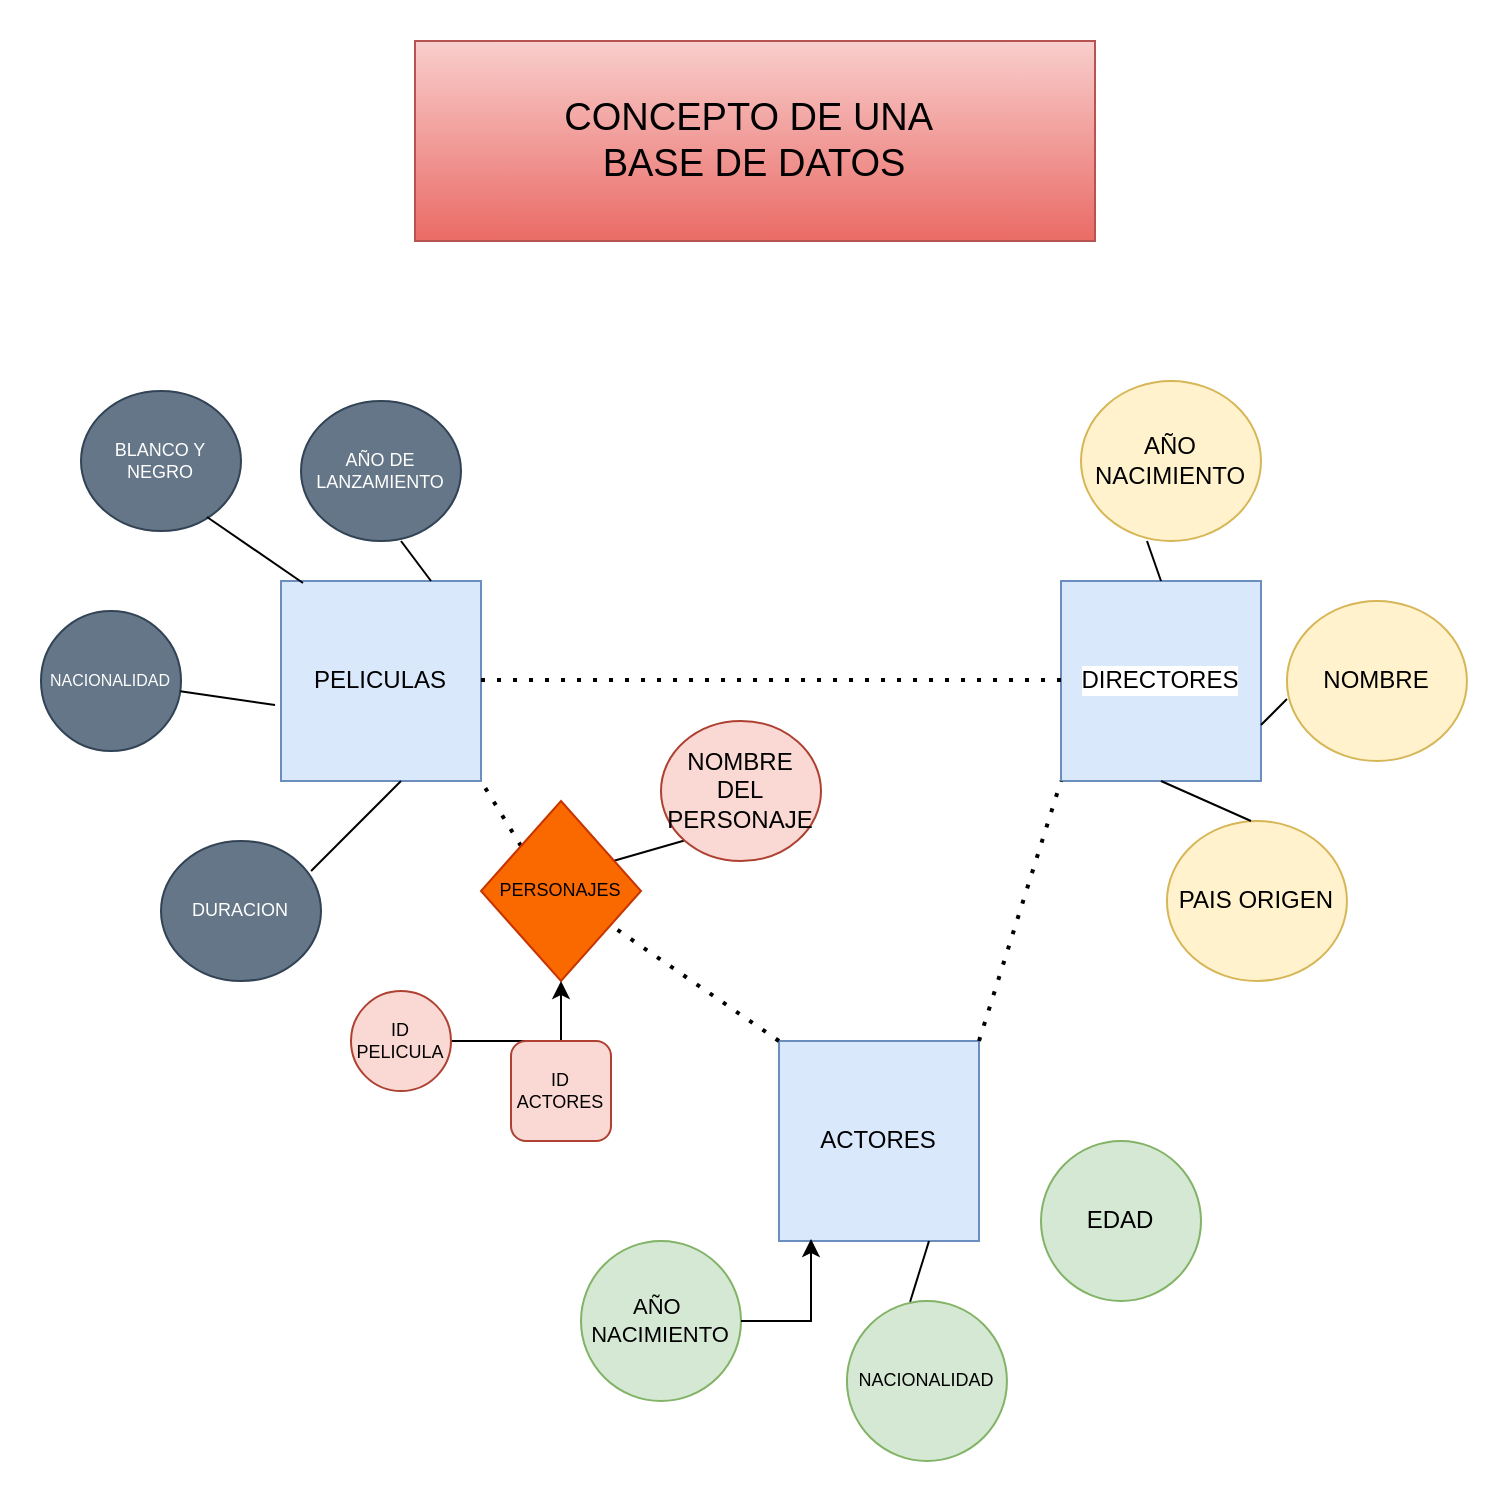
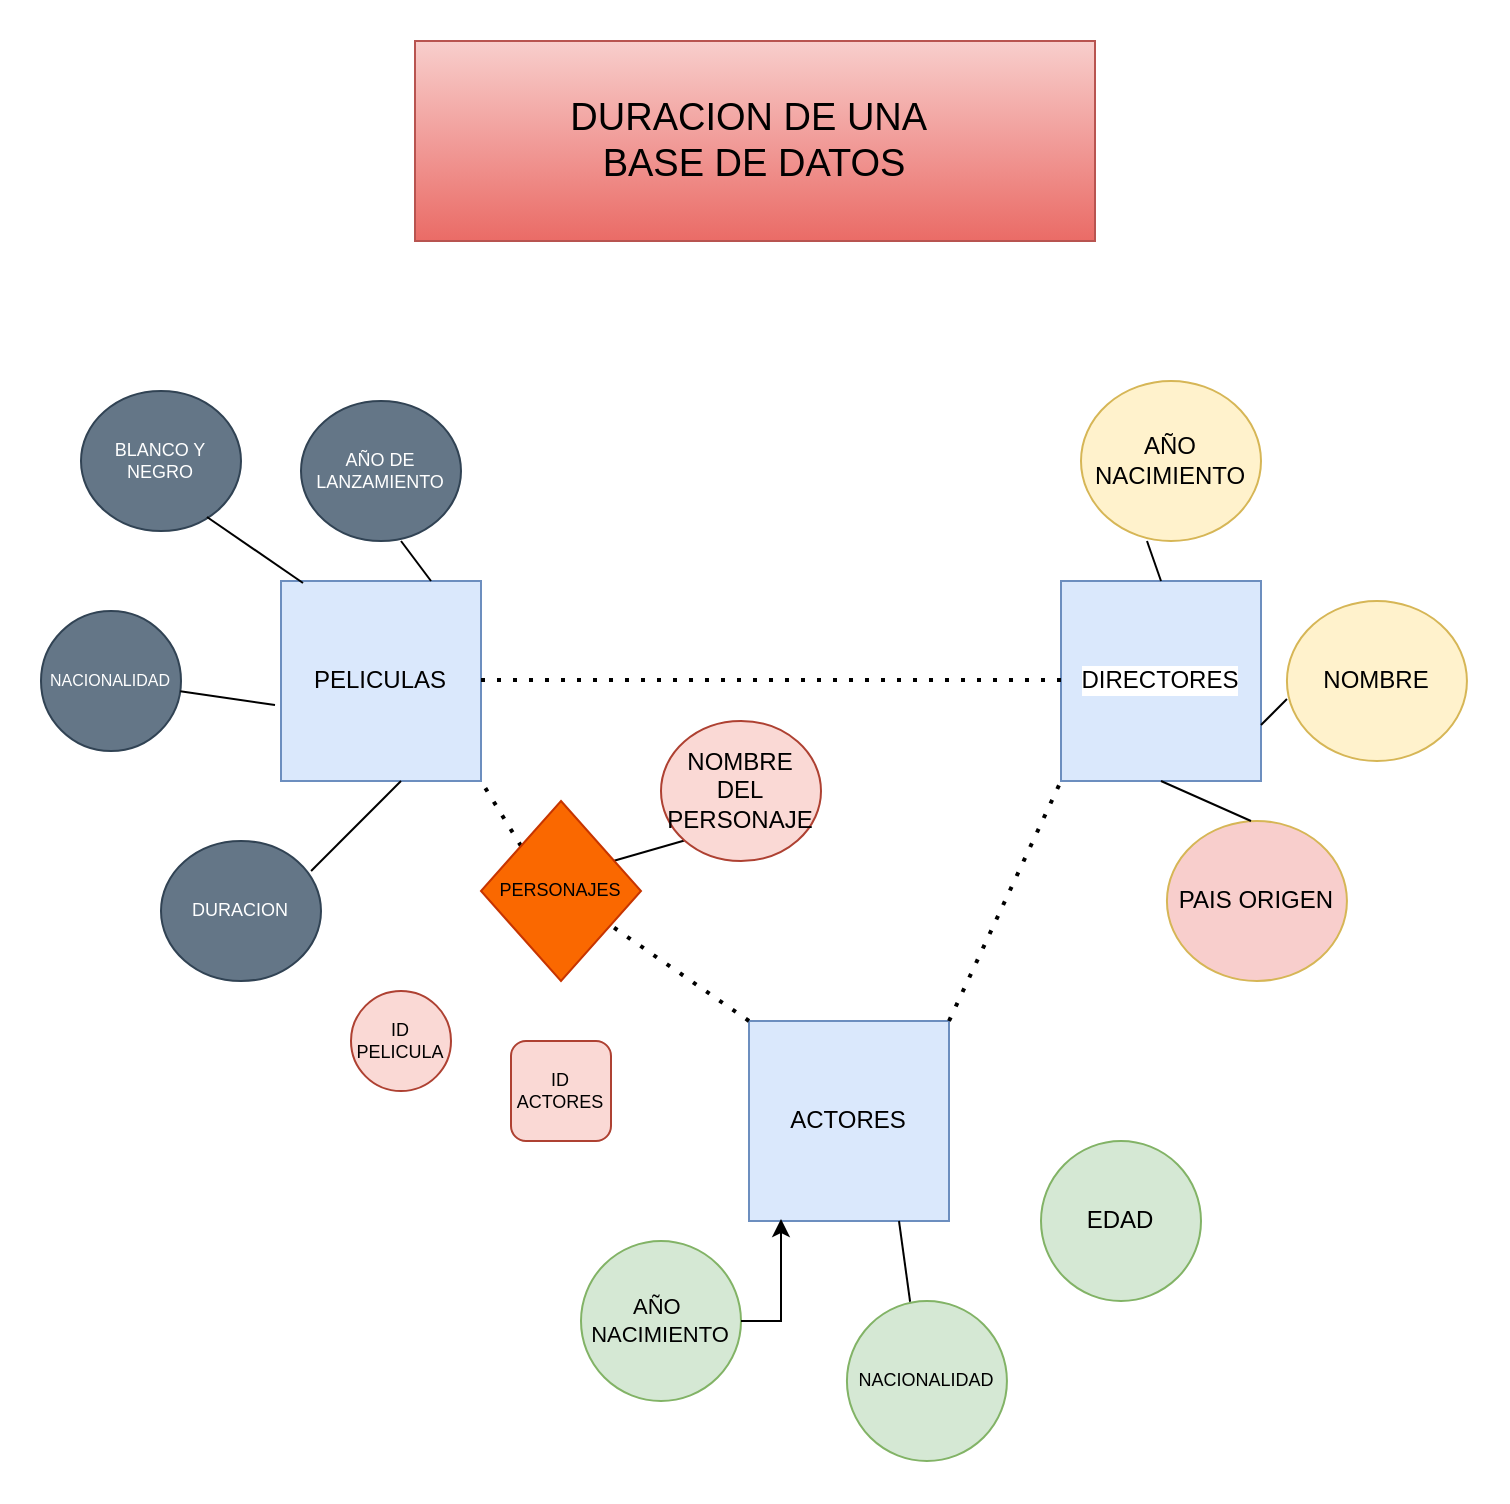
(755, 141) -> (755, 141)
(1257, 901) -> (1257, 901)
(487, 1041) -> none
(879, 1141) -> (849, 1121)
